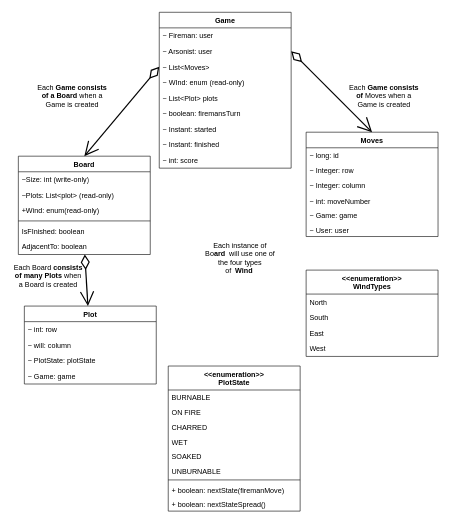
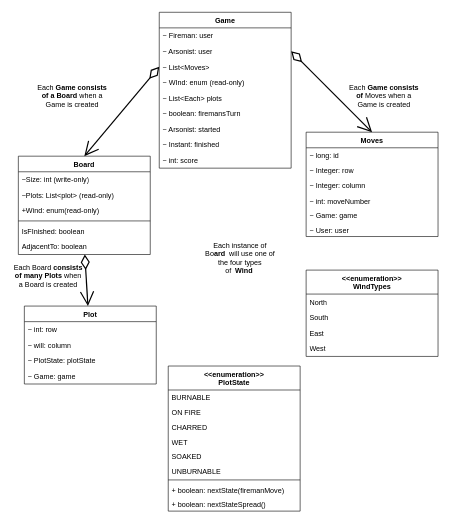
(195, 99) -> (195, 99)
(196, 130) -> (197, 130)
